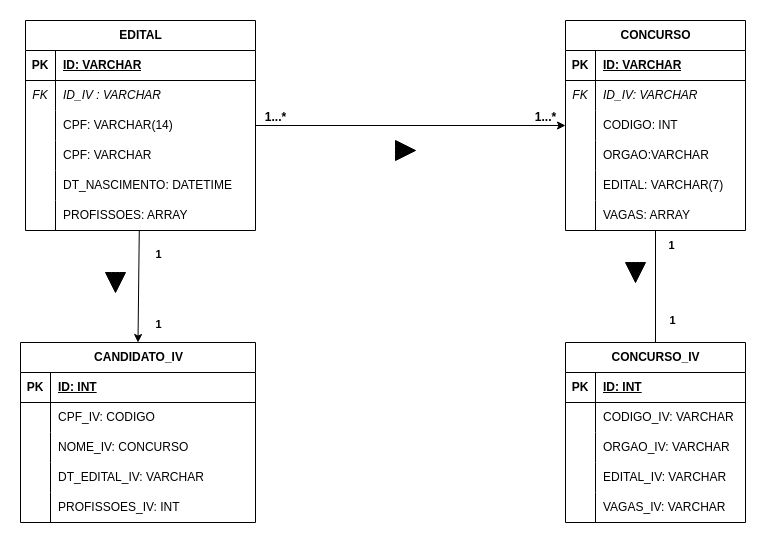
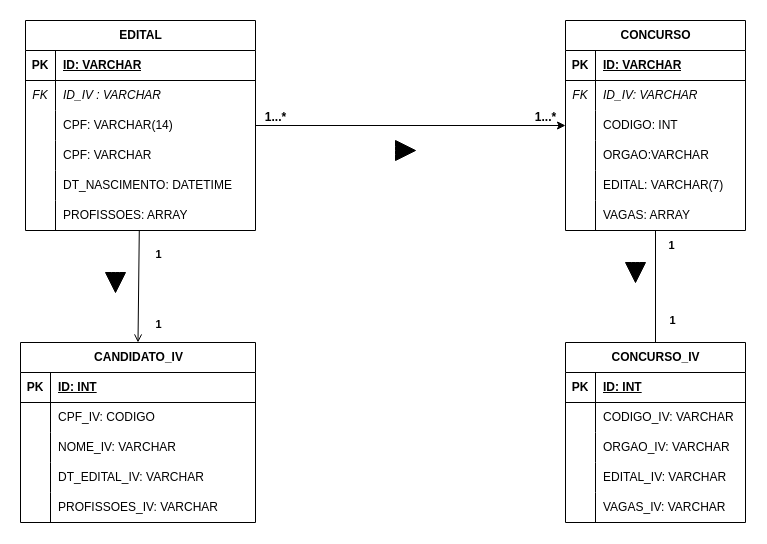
(138, 334) -> (138, 335)
(113, 448) -> (109, 448)
(116, 508) -> (129, 508)
